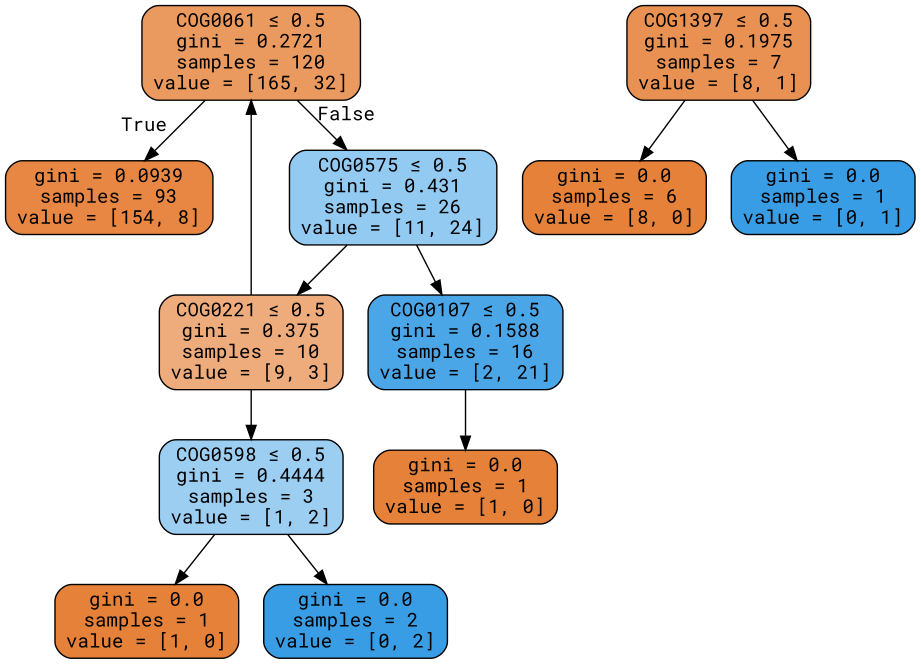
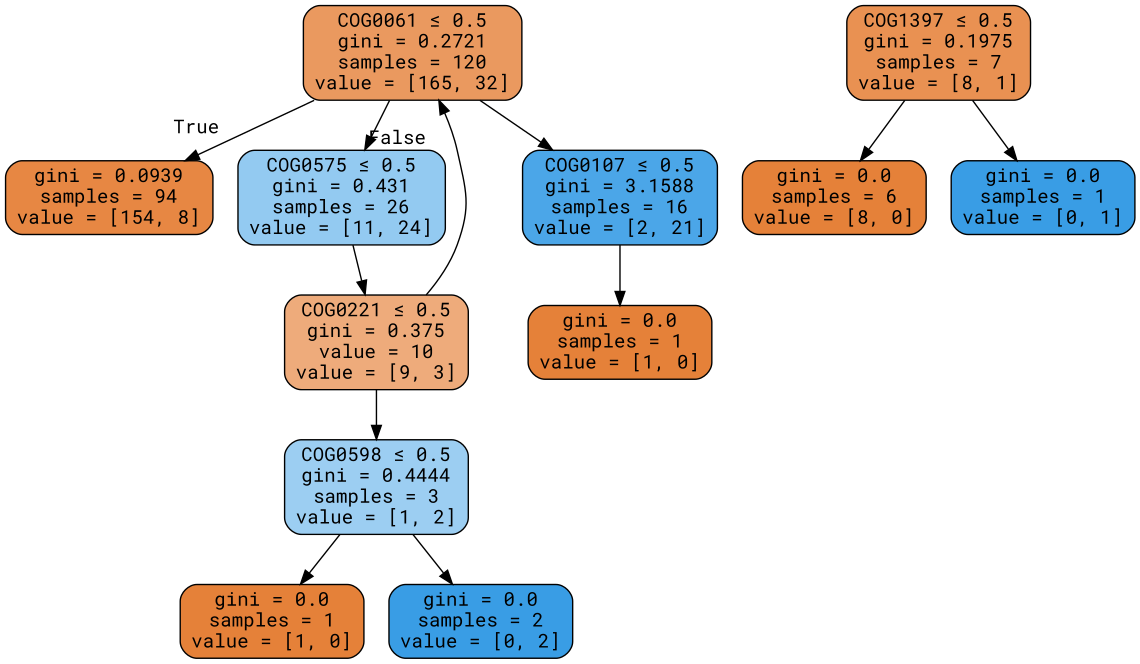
(109, 197) -> (109, 197)
(426, 264) -> (510, 121)
(466, 331) -> (620, 186)
(251, 352) -> (376, 352)
